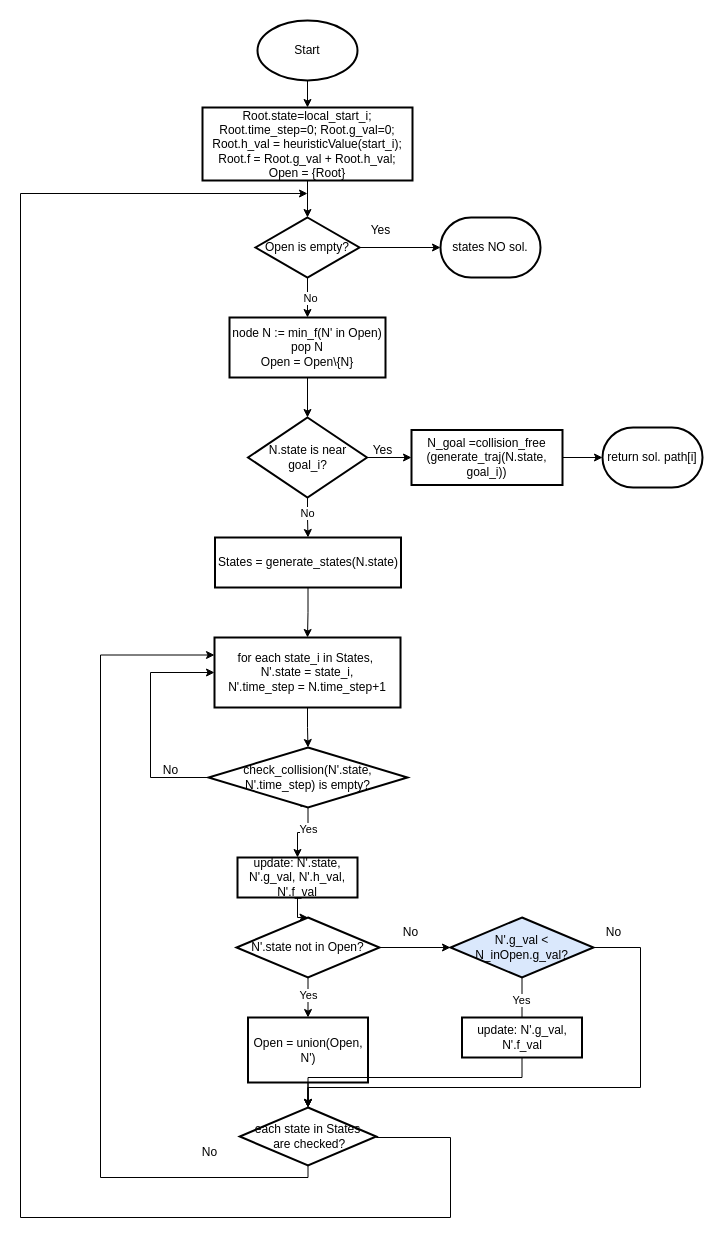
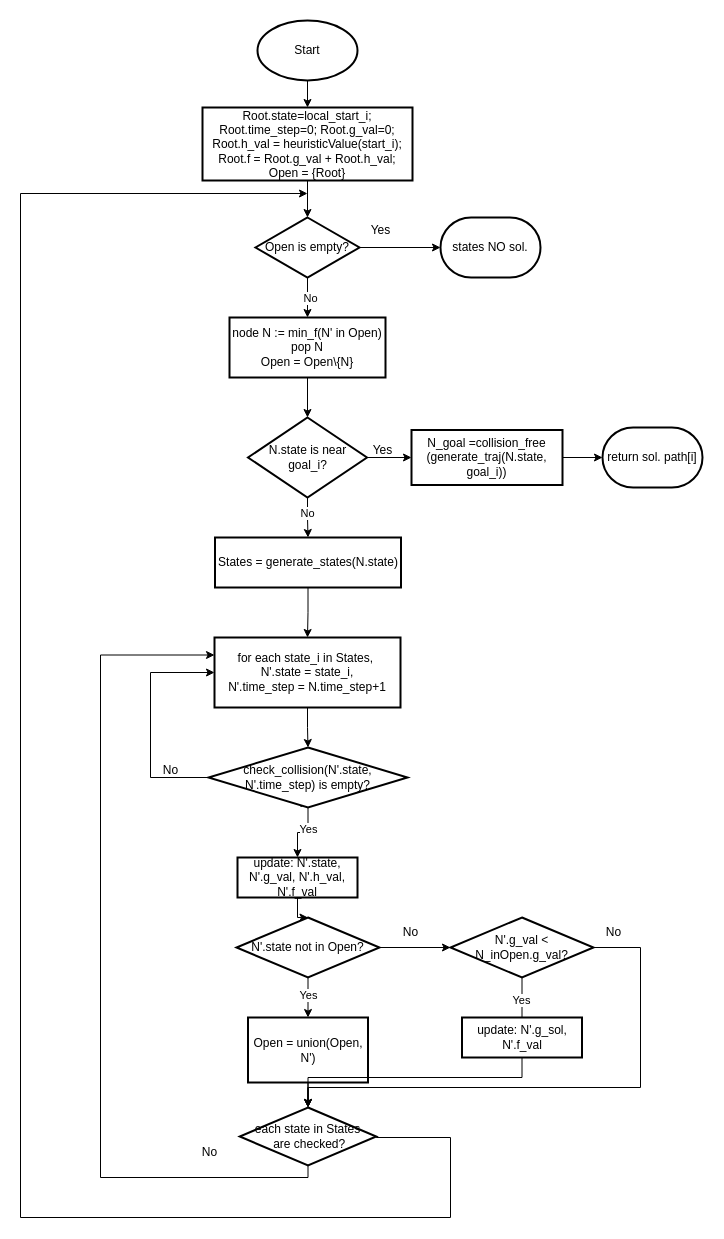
(522, 948) -> (522, 948)
(523, 1038) -> (523, 1038)
